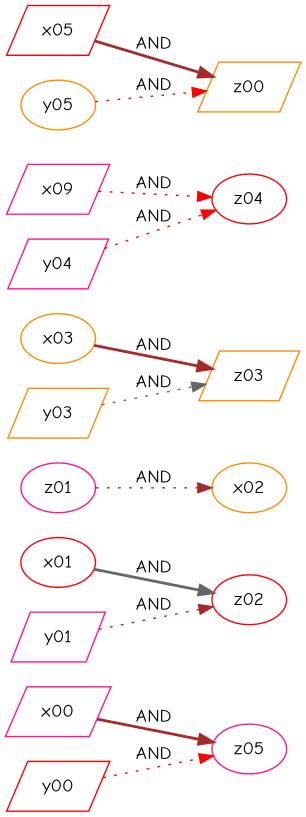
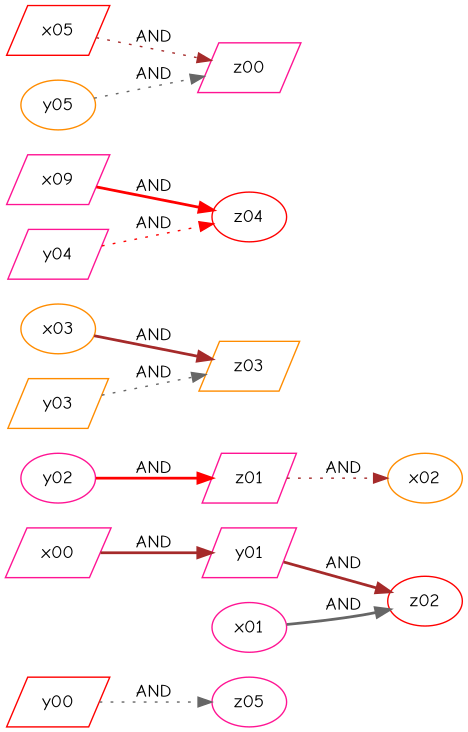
(147, 57) -> (147, 48)
(249, 87) -> (249, 68)
(144, 97) -> (142, 89)
(148, 194) -> (148, 197)
none -> (58, 478)
(58, 488) -> (249, 478)
(58, 562) -> (249, 627)
(149, 619) -> (330, 575)
(148, 729) -> (149, 553)
(151, 768) -> (149, 702)
